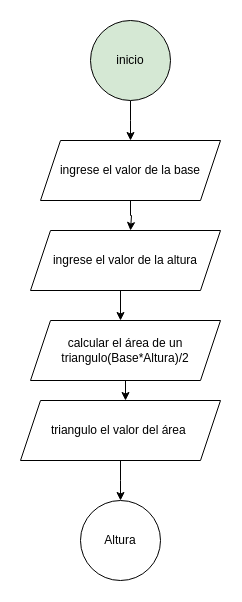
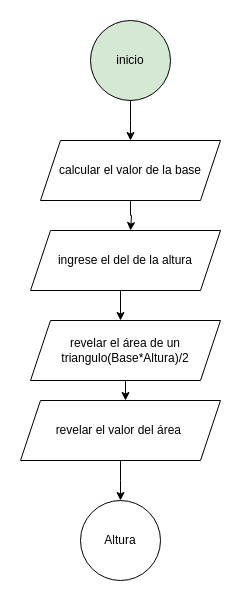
(131, 171) -> (131, 171)
(126, 261) -> (126, 261)
(126, 351) -> (126, 351)
(121, 431) -> (121, 431)
